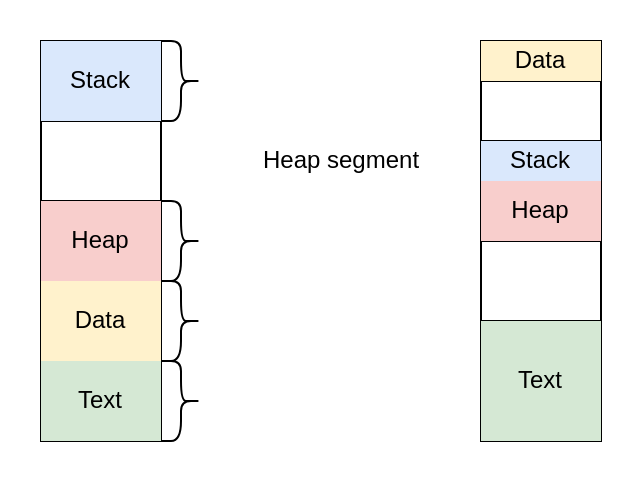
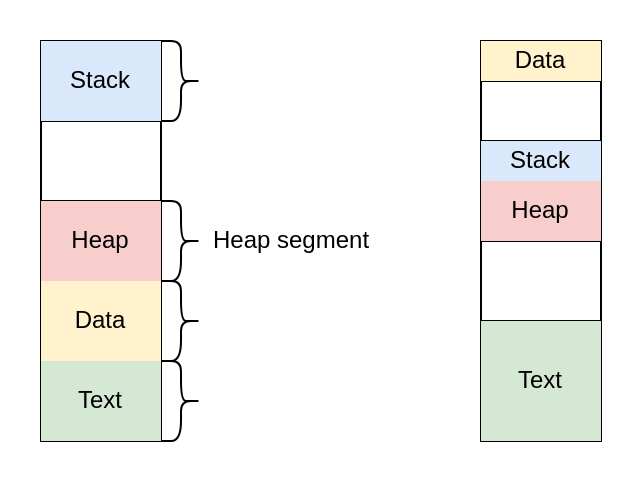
(341, 161) -> (291, 241)
